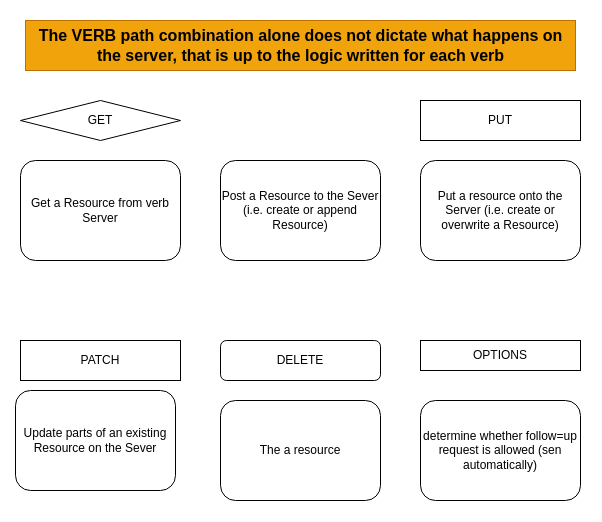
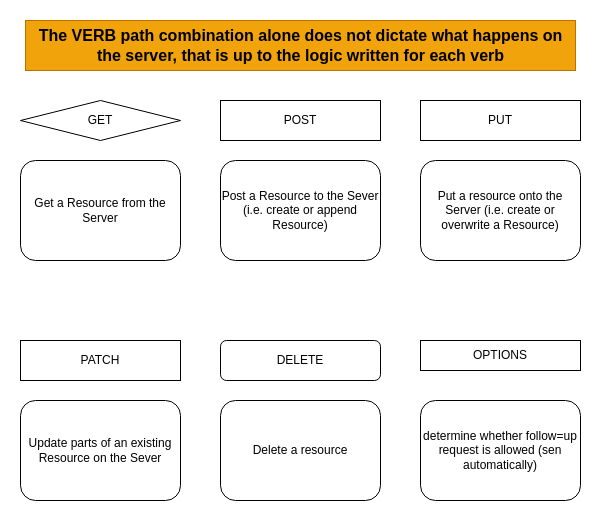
none -> (301, 121)
(101, 211) -> (101, 211)
(96, 441) -> (101, 451)
(301, 451) -> (301, 451)
